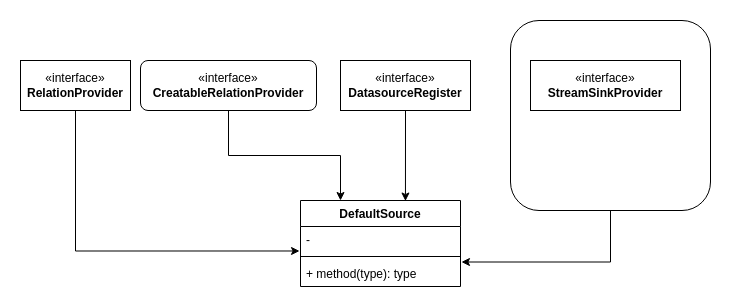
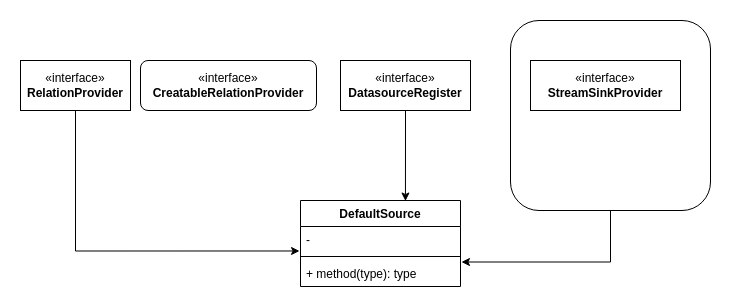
(281, 156) -> none
